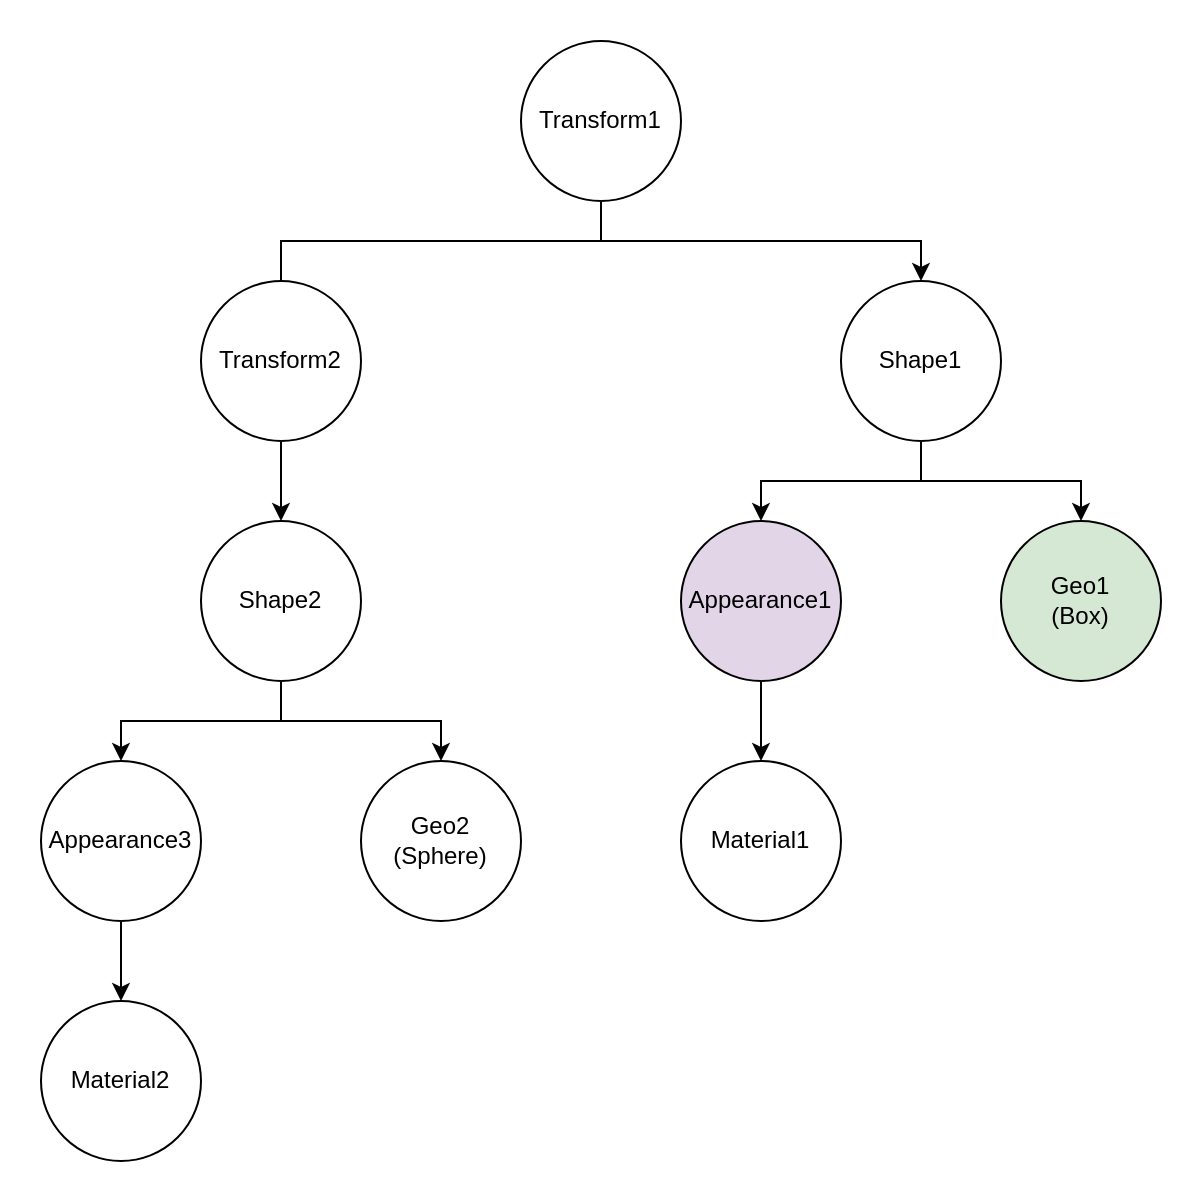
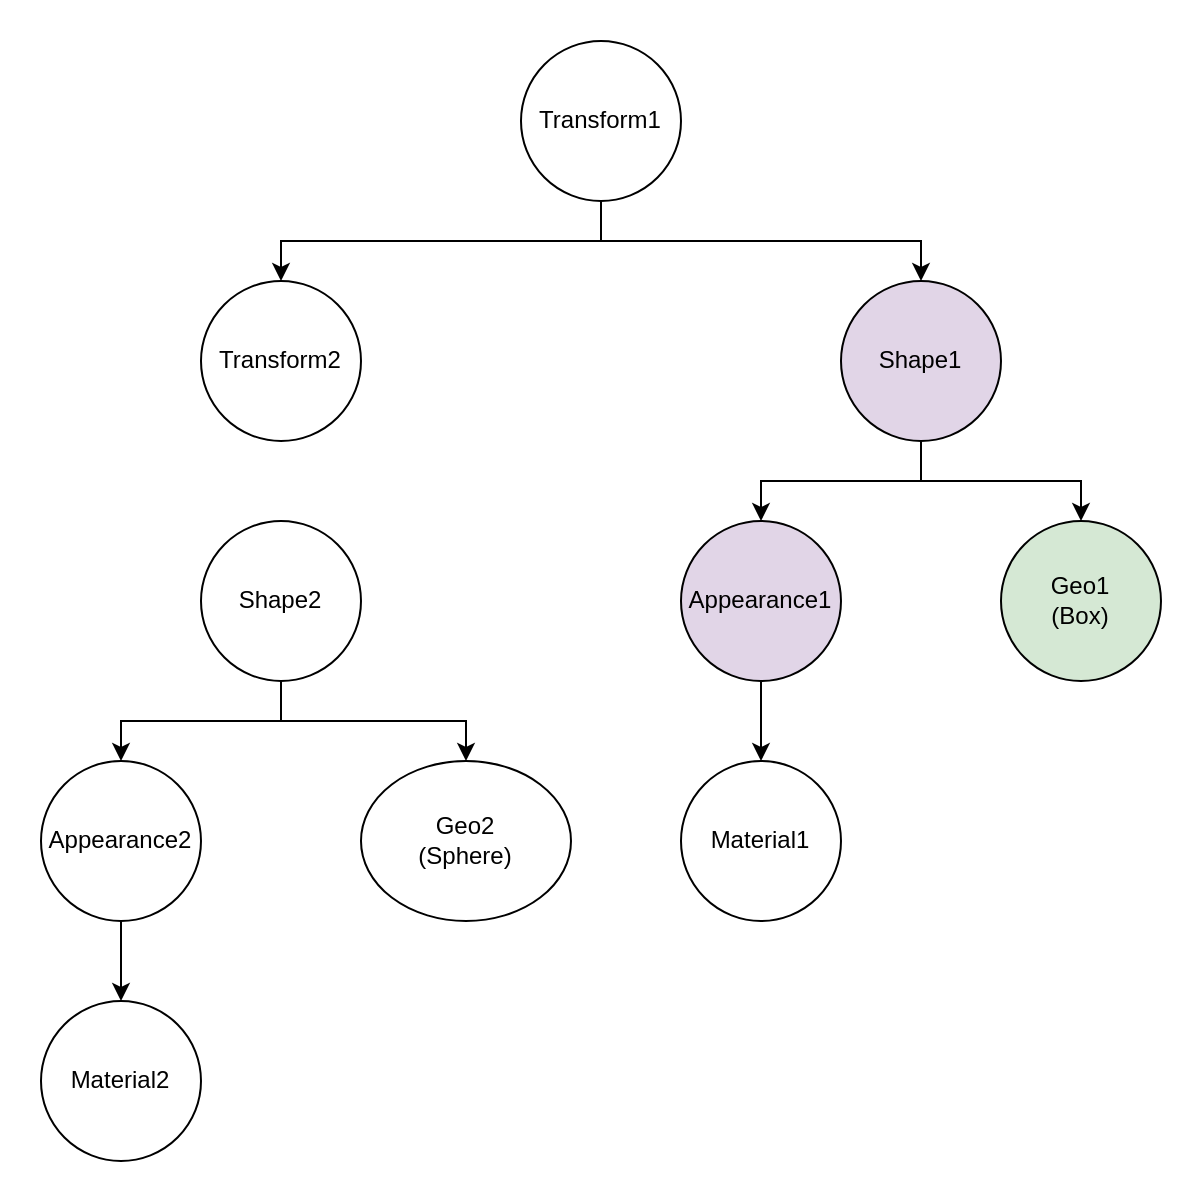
(281, 271) -> (281, 266)
(921, 361) -> (921, 361)
(281, 474) -> none
(121, 841) -> (121, 841)
(441, 841) -> (466, 841)
